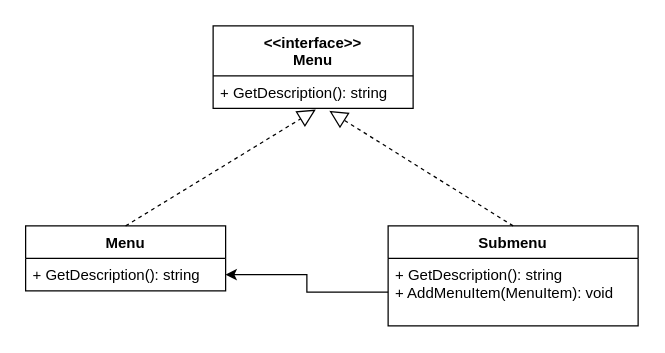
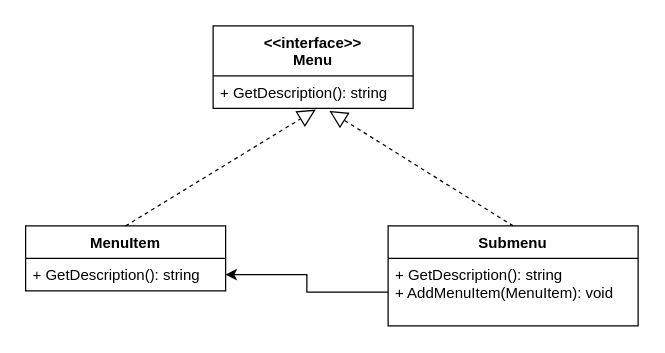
(125, 243) -> (125, 243)
